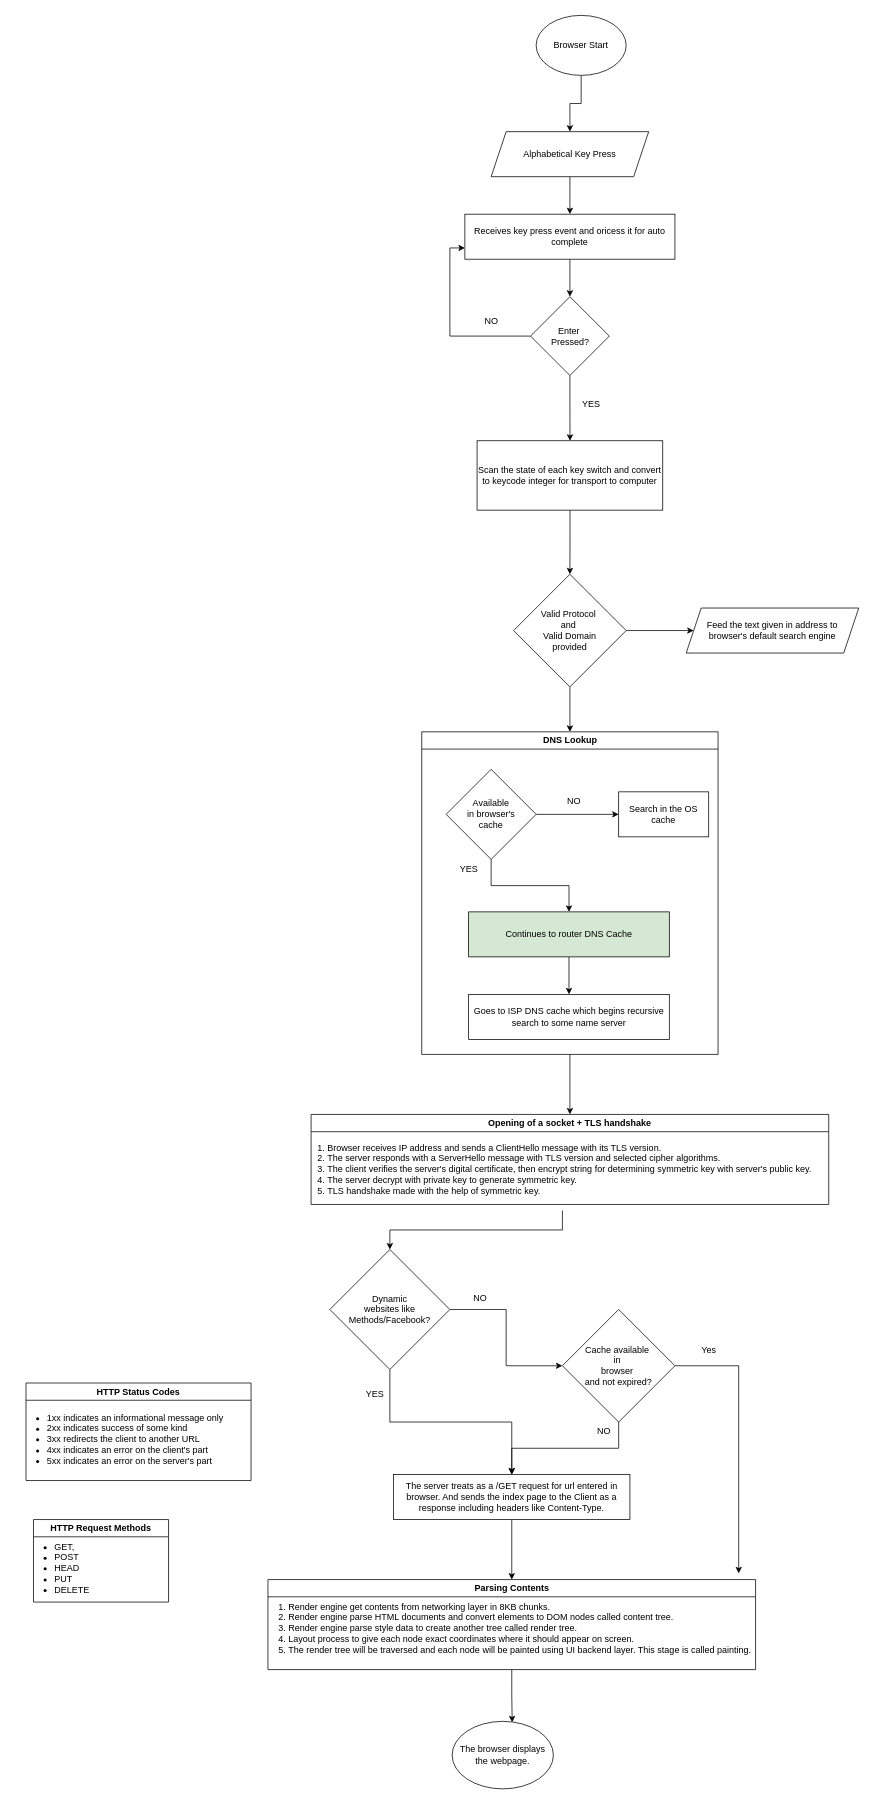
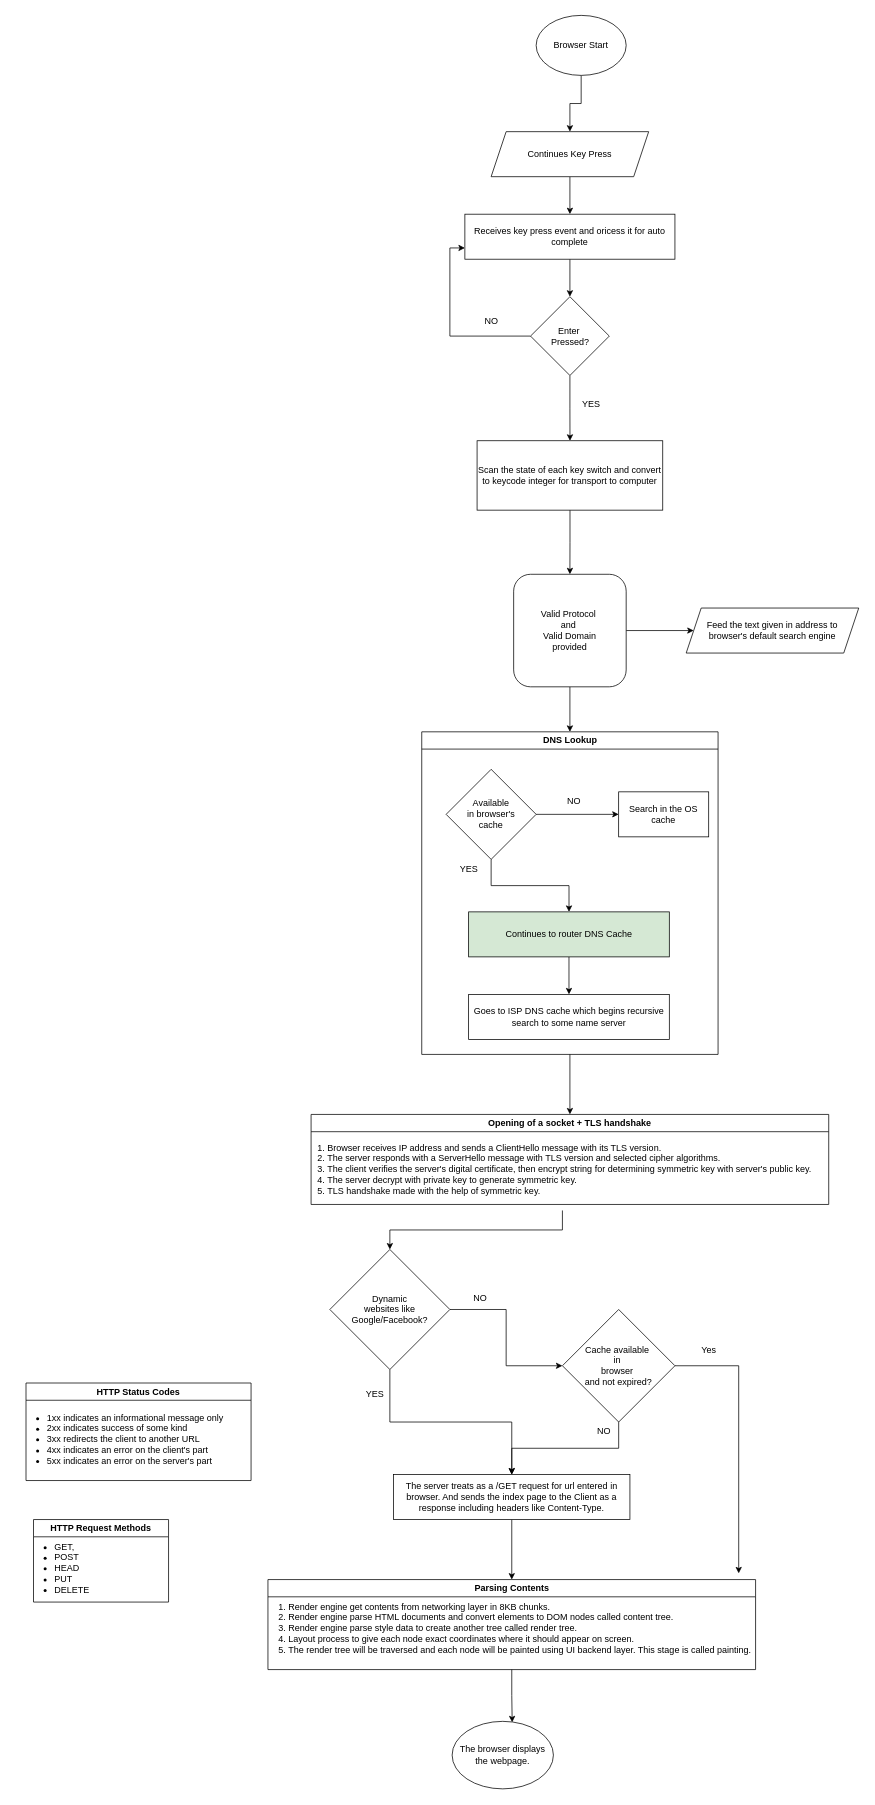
(570, 154) -> (570, 154)
(570, 630) -> (570, 630)
(390, 1309) -> (390, 1309)
